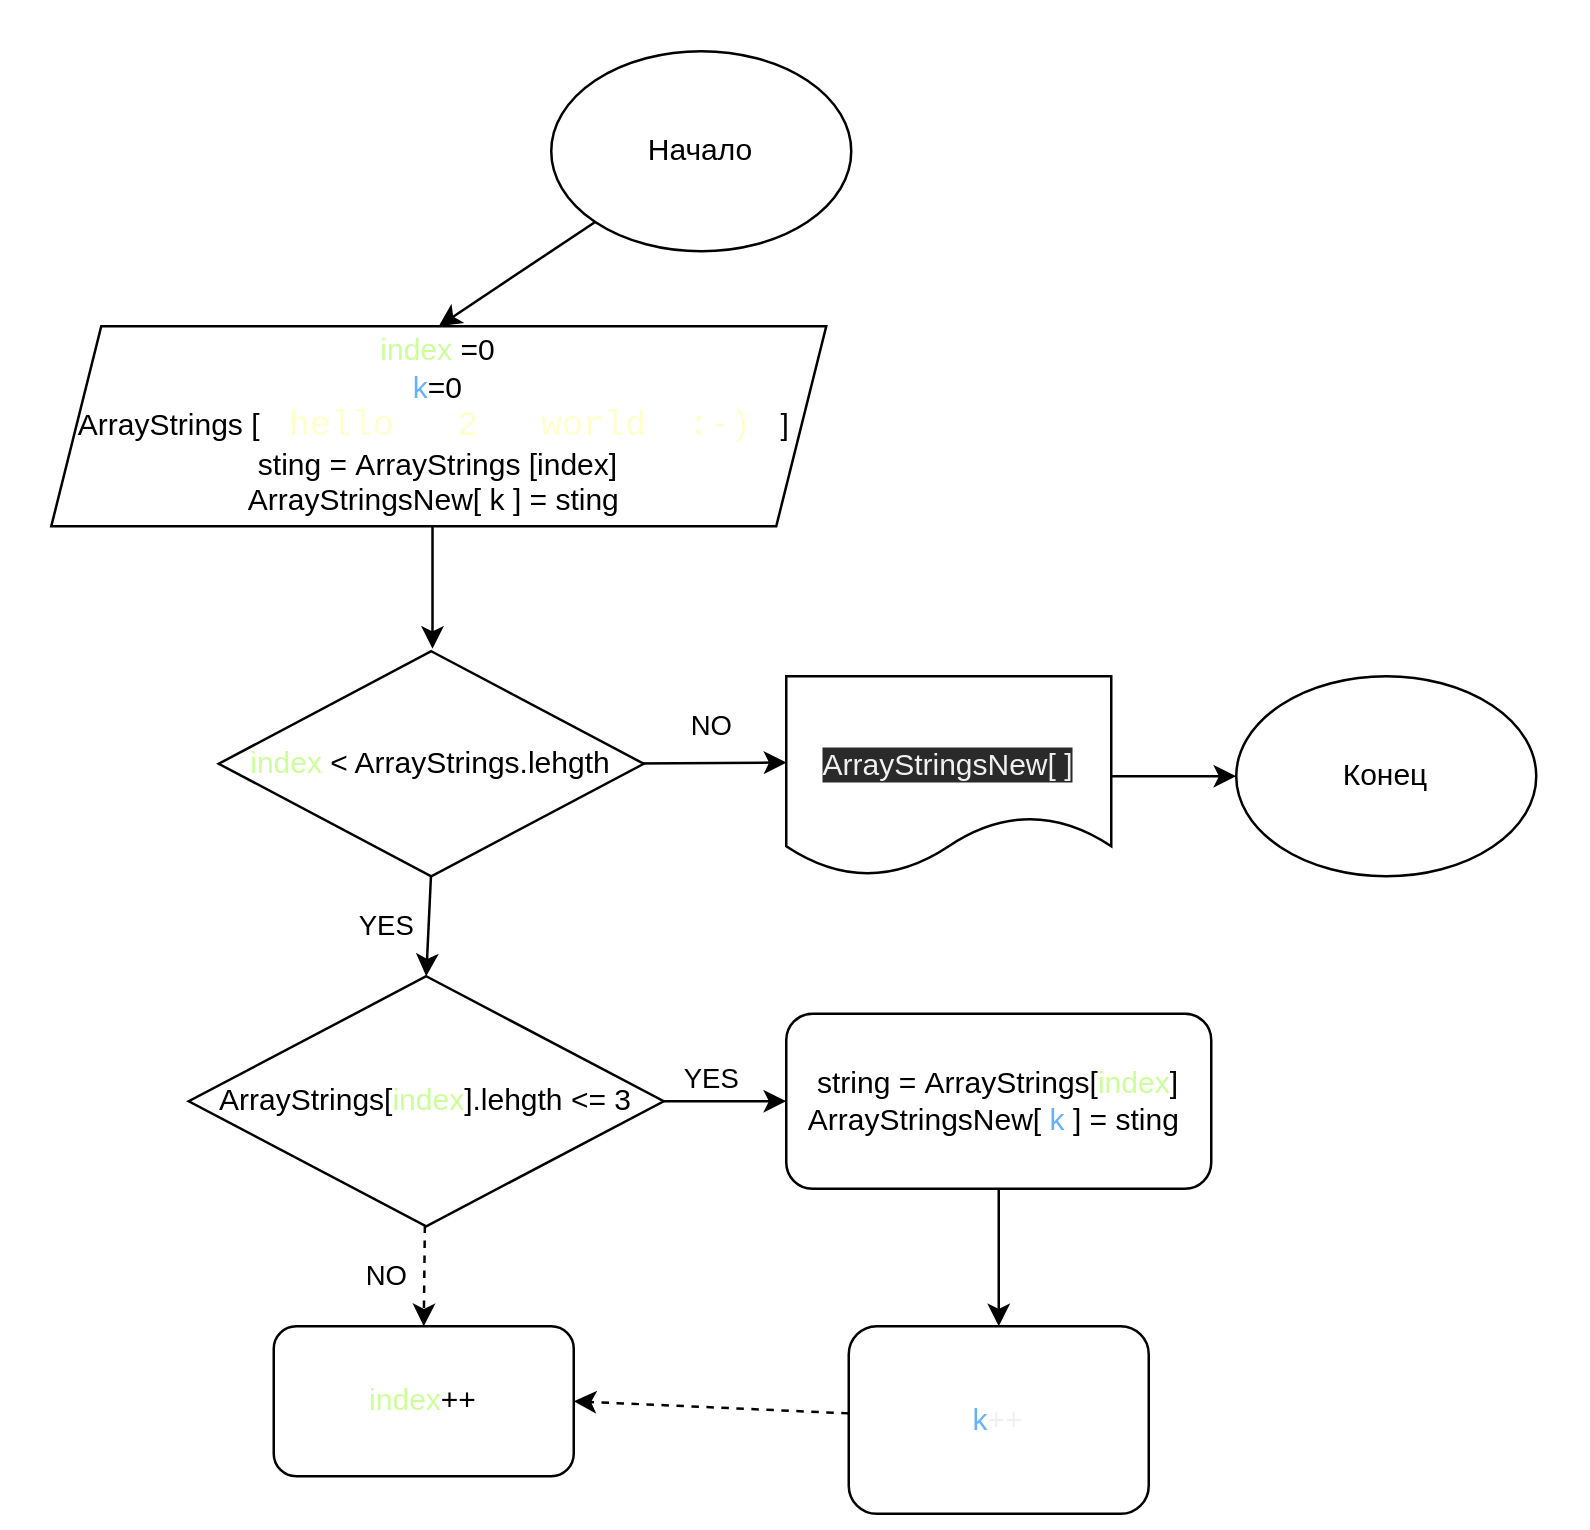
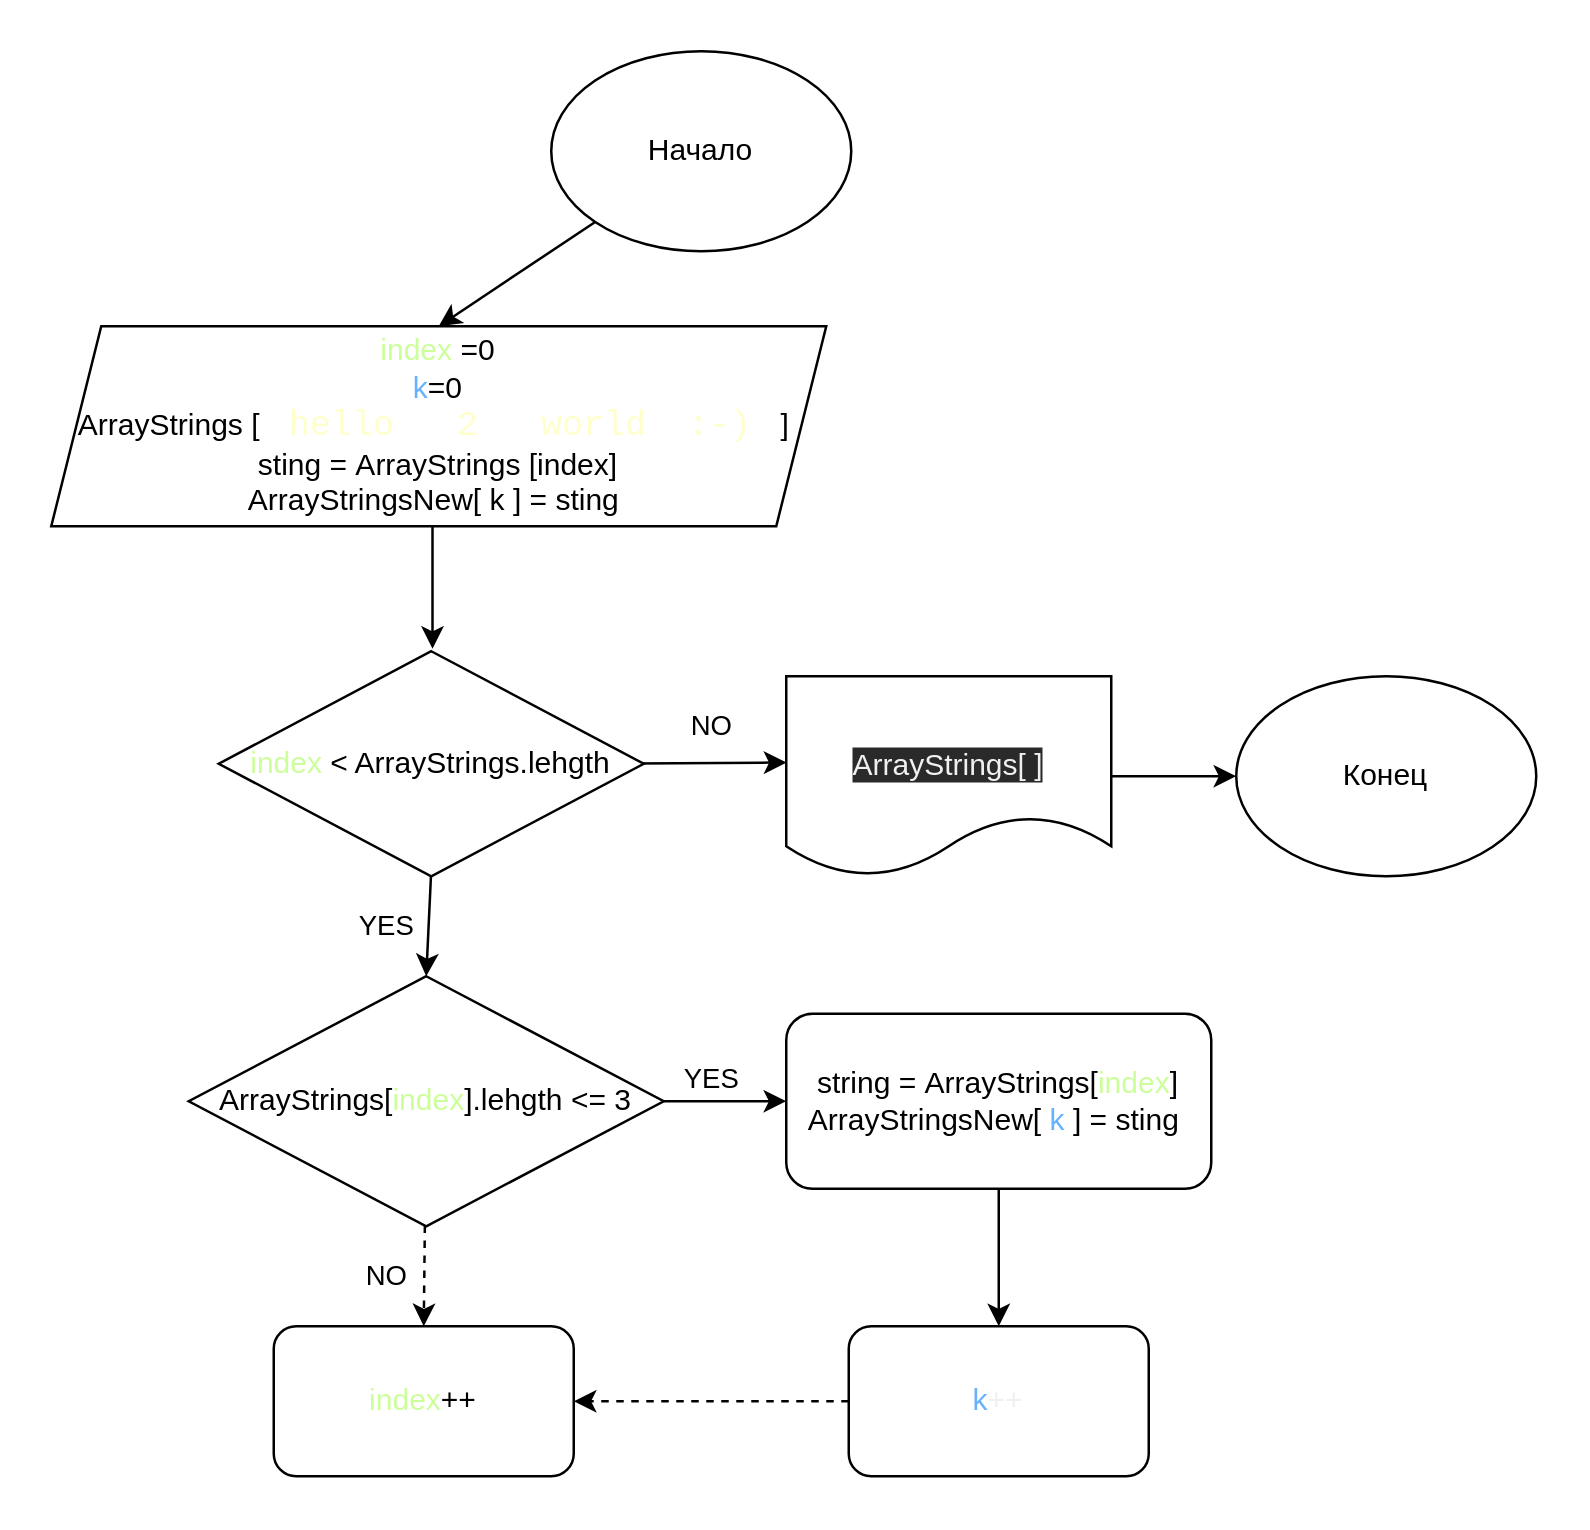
(949, 746) -> (949, 746)
(999, 1420) -> (999, 1401)
